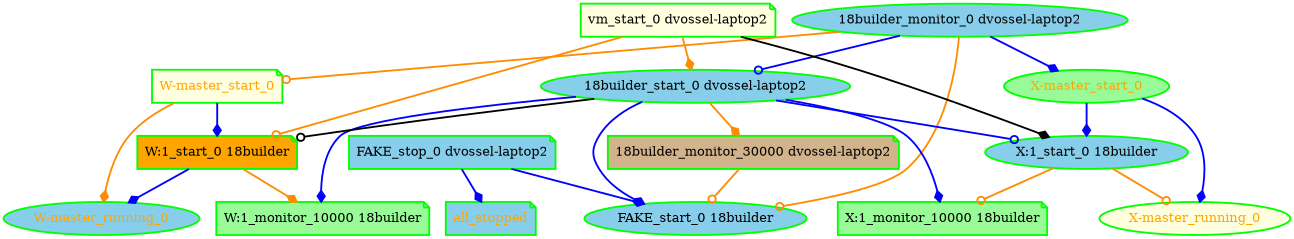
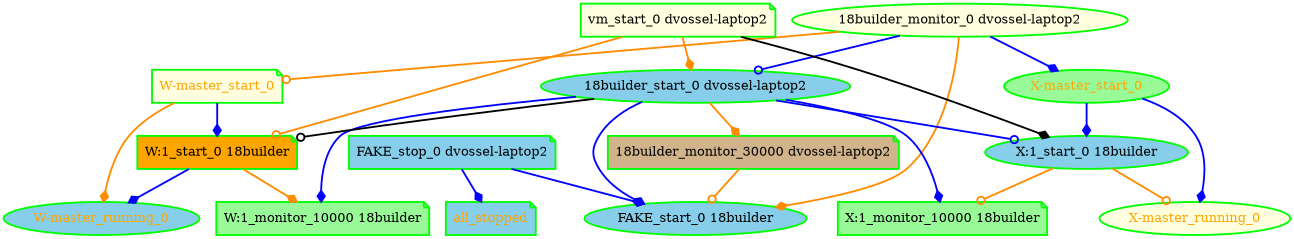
(960, 20) -> (960, 20)
(912, 163) -> (912, 163)
